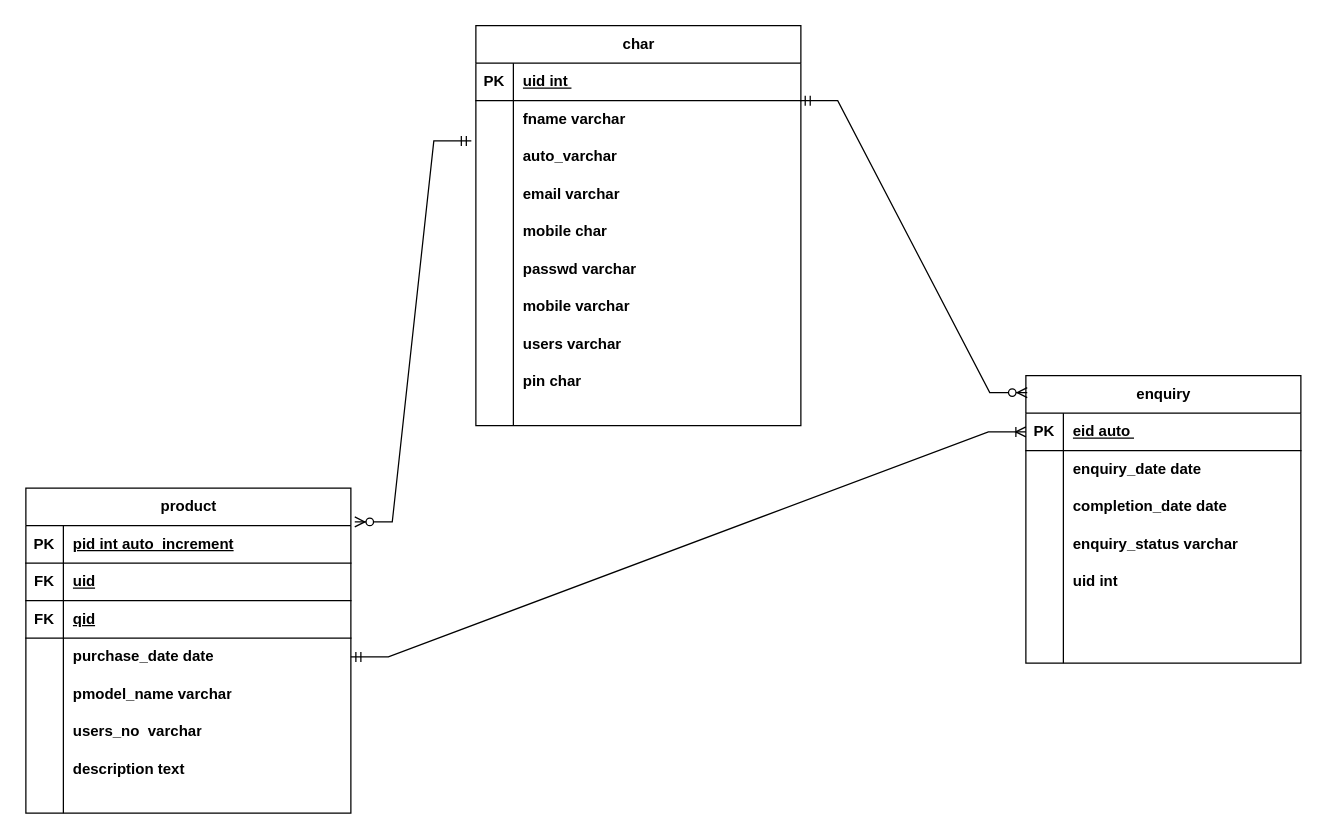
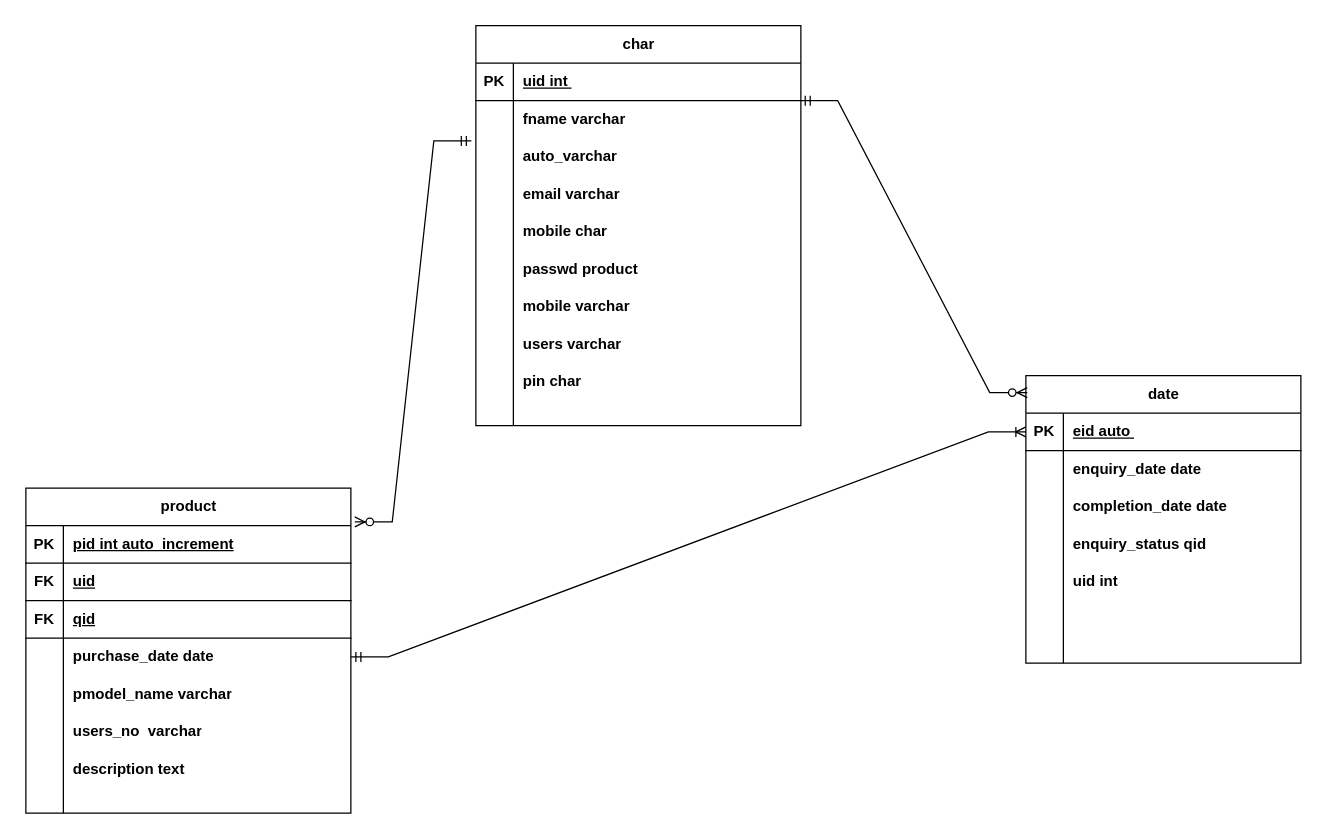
(580, 269) -> (580, 269)
(1164, 394) -> (1164, 394)
(1162, 544) -> (1143, 544)
